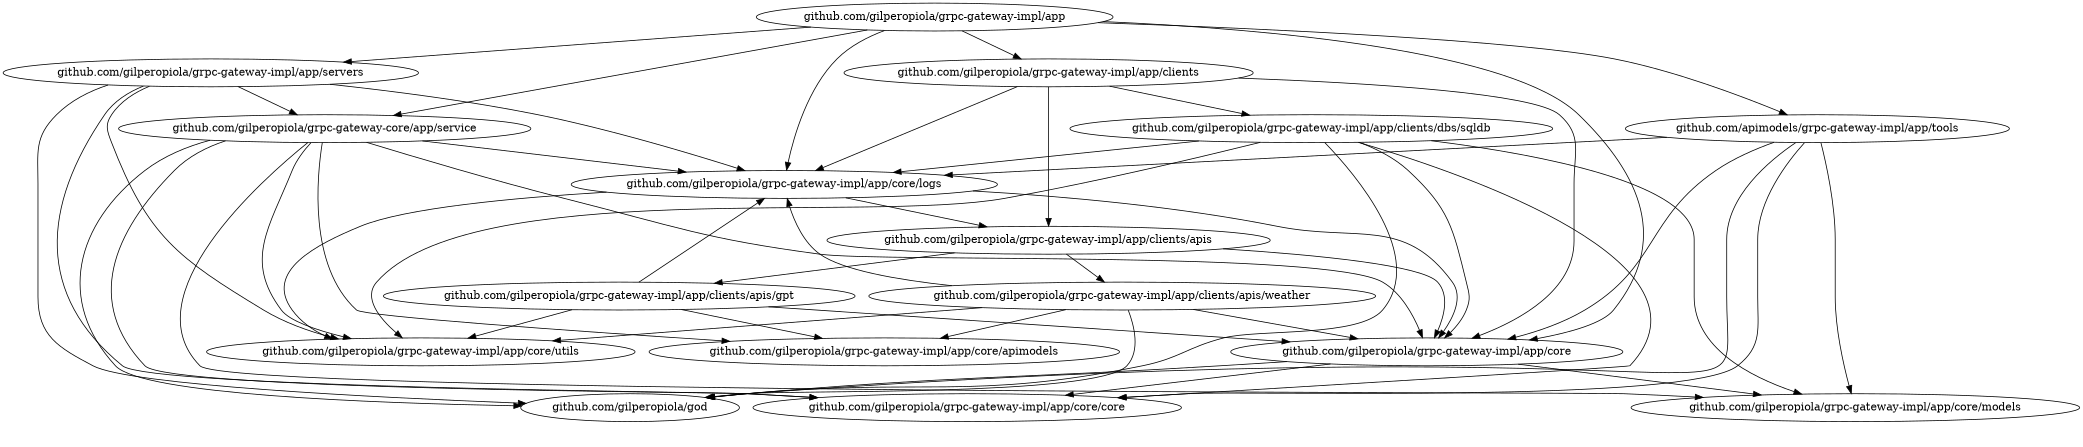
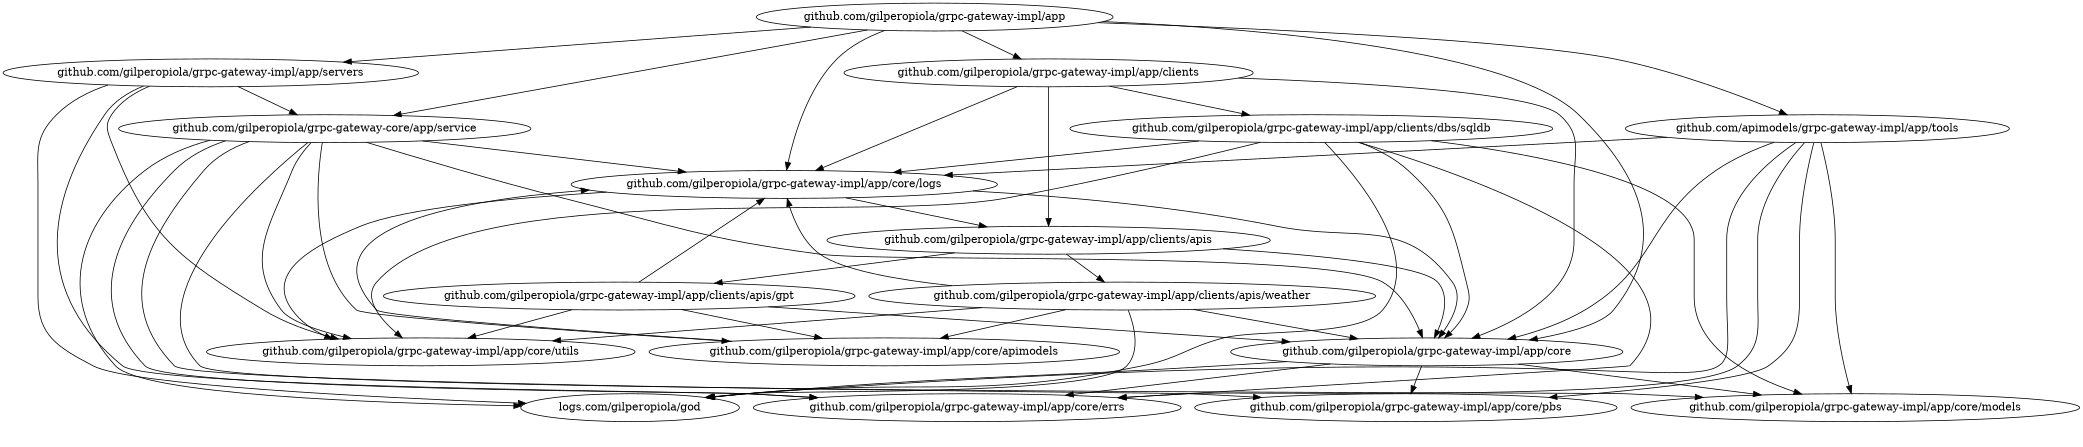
(536, 114) -> (367, 295)
(630, 408) -> (630, 408)
(967, 408) -> (967, 408)
none -> (1406, 408)
